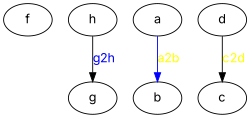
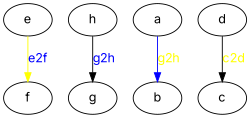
none -> (28, 20)
(169, 59) -> (169, 59)
